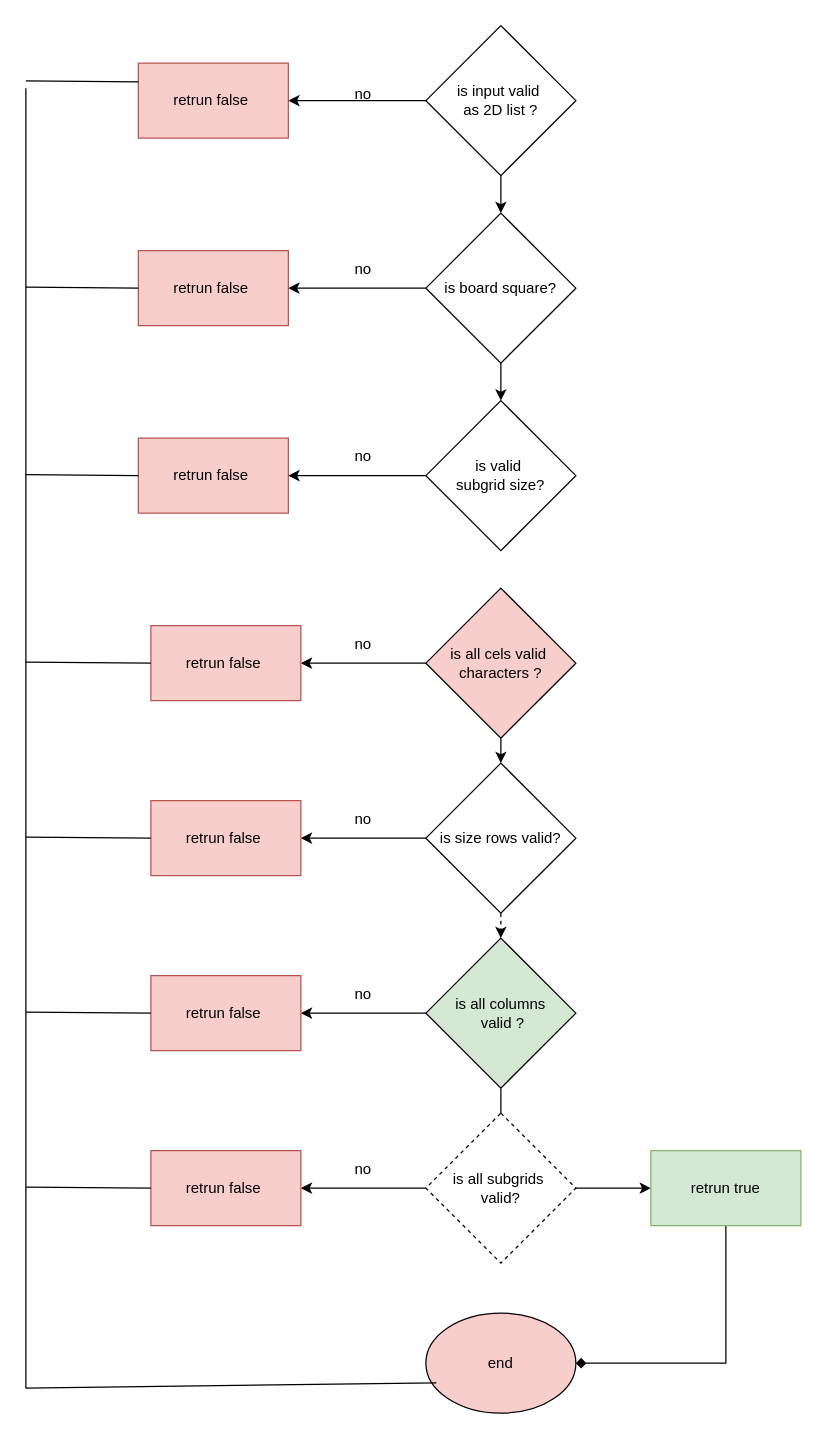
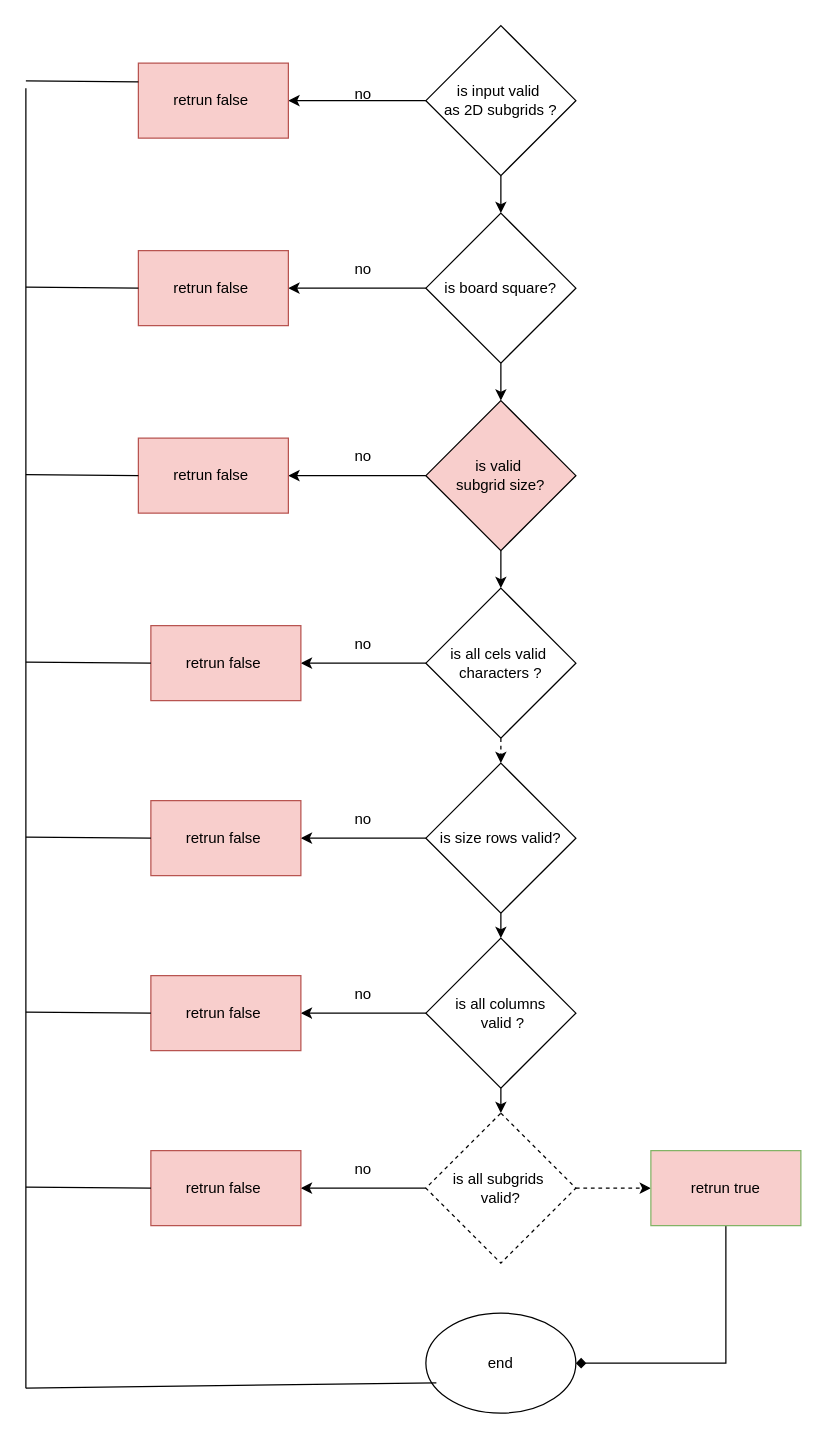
(501, 101) -> (501, 101)
(501, 476) -> (501, 476)
none -> (501, 565)
(501, 663) -> (501, 663)
(501, 747) -> (501, 747)
(501, 922) -> (501, 922)
(501, 1013) -> (501, 1013)
(501, 1106) -> (501, 1103)
(610, 1188) -> (610, 1188)
(726, 1188) -> (726, 1188)
(501, 1363) -> (501, 1363)
